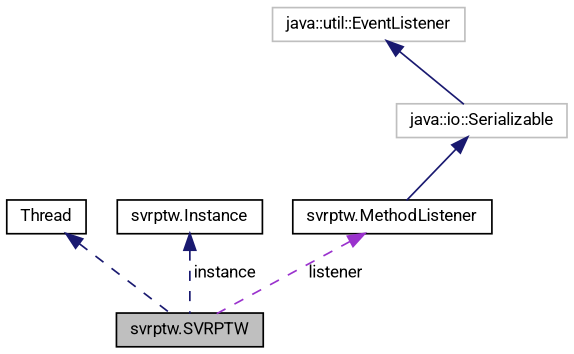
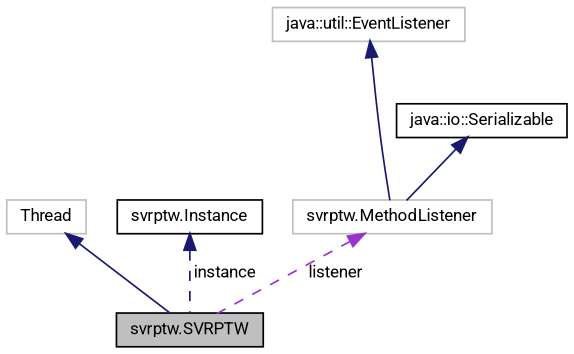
(432, 78) -> (379, 129)
(482, 121) -> (482, 121)
(46, 217) -> (46, 217)
(392, 217) -> (392, 217)
(125, 279) -> (125, 279)
